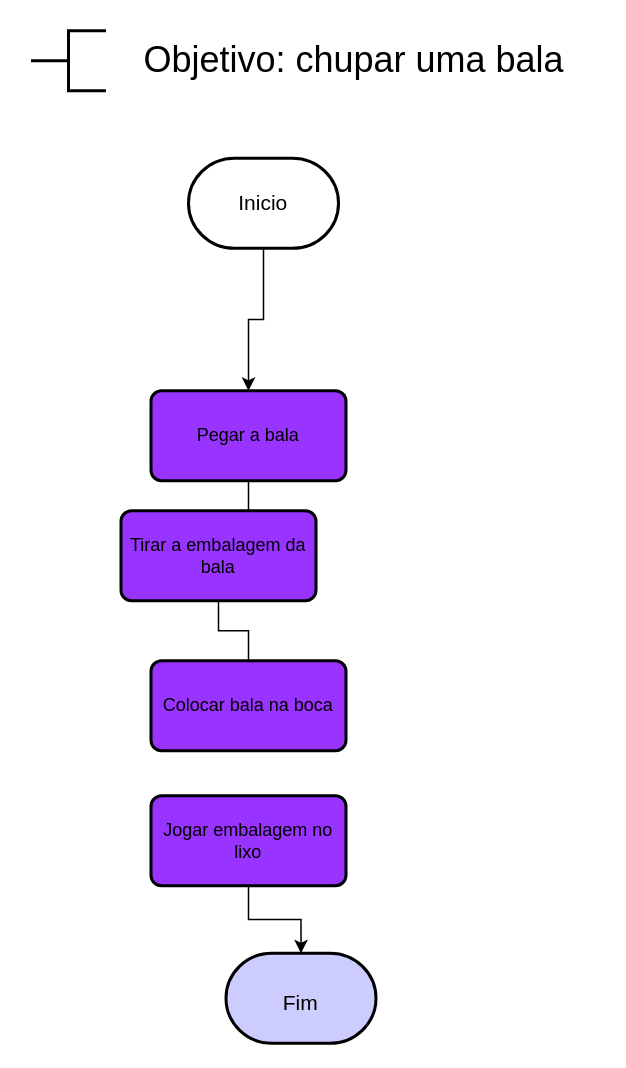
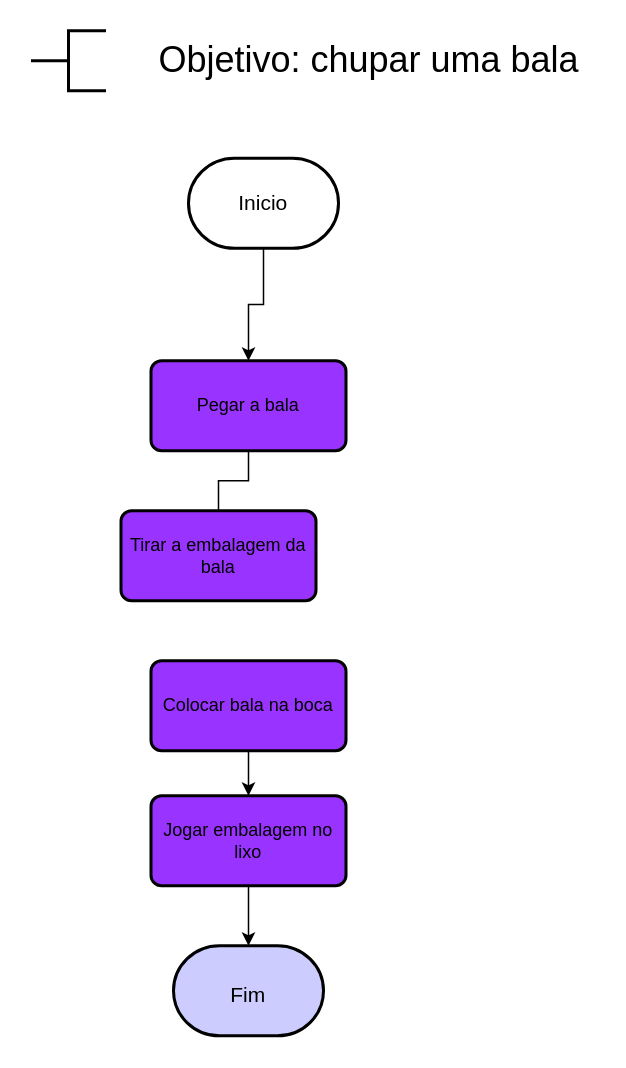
(353, 61) -> (368, 61)
(248, 436) -> (248, 406)
(232, 631) -> none
none -> (248, 779)
(301, 998) -> (248, 991)
